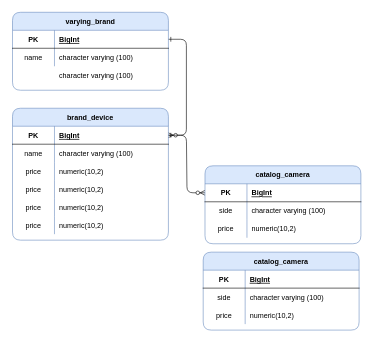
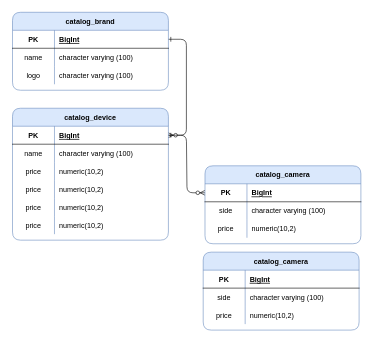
(90, 22) -> (90, 22)
none -> (33, 75)
(90, 118) -> (90, 118)
